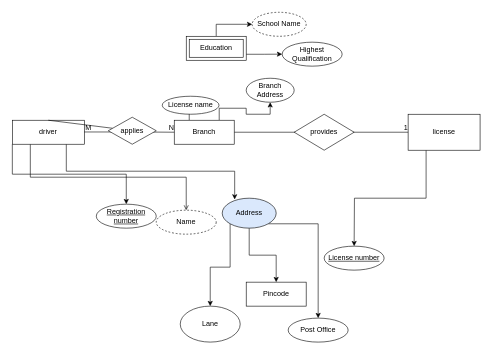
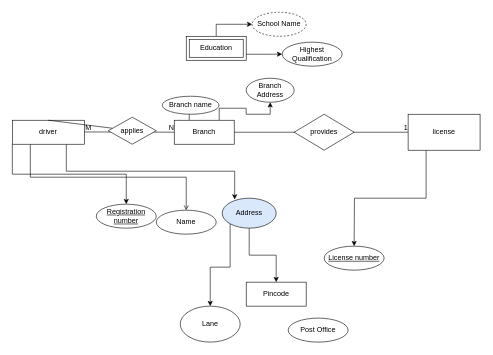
(191, 105) -> (191, 105)
(186, 222) -> (186, 222)
(318, 312) -> none
